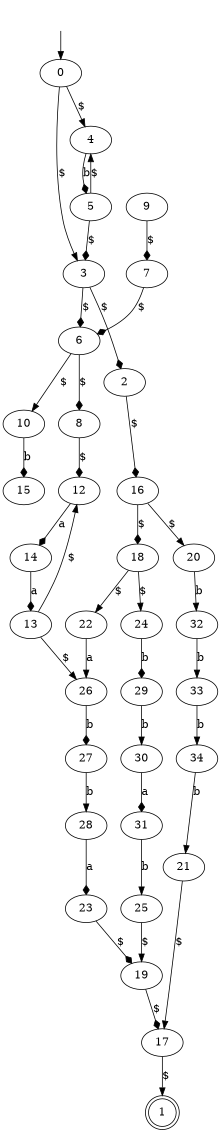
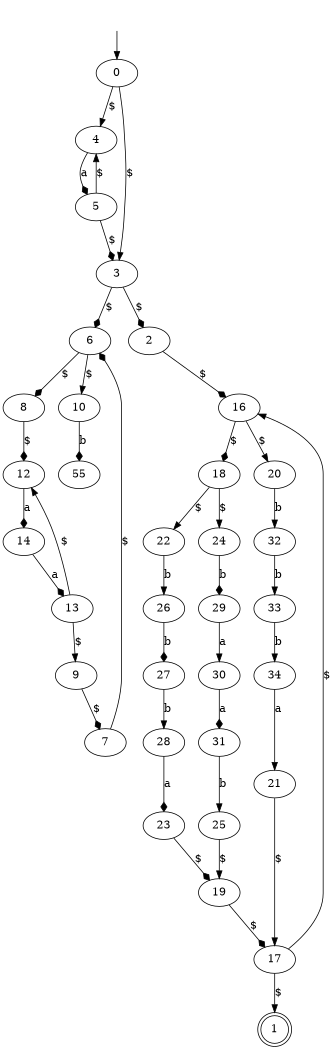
(87, 174) -> (84, 174)
(24, 491) -> (79, 475)
(56, 655) -> (74, 638)
(90, 658) -> (168, 575)
none -> (323, 674)
(145, 725) -> (223, 642)
(197, 792) -> (278, 709)
